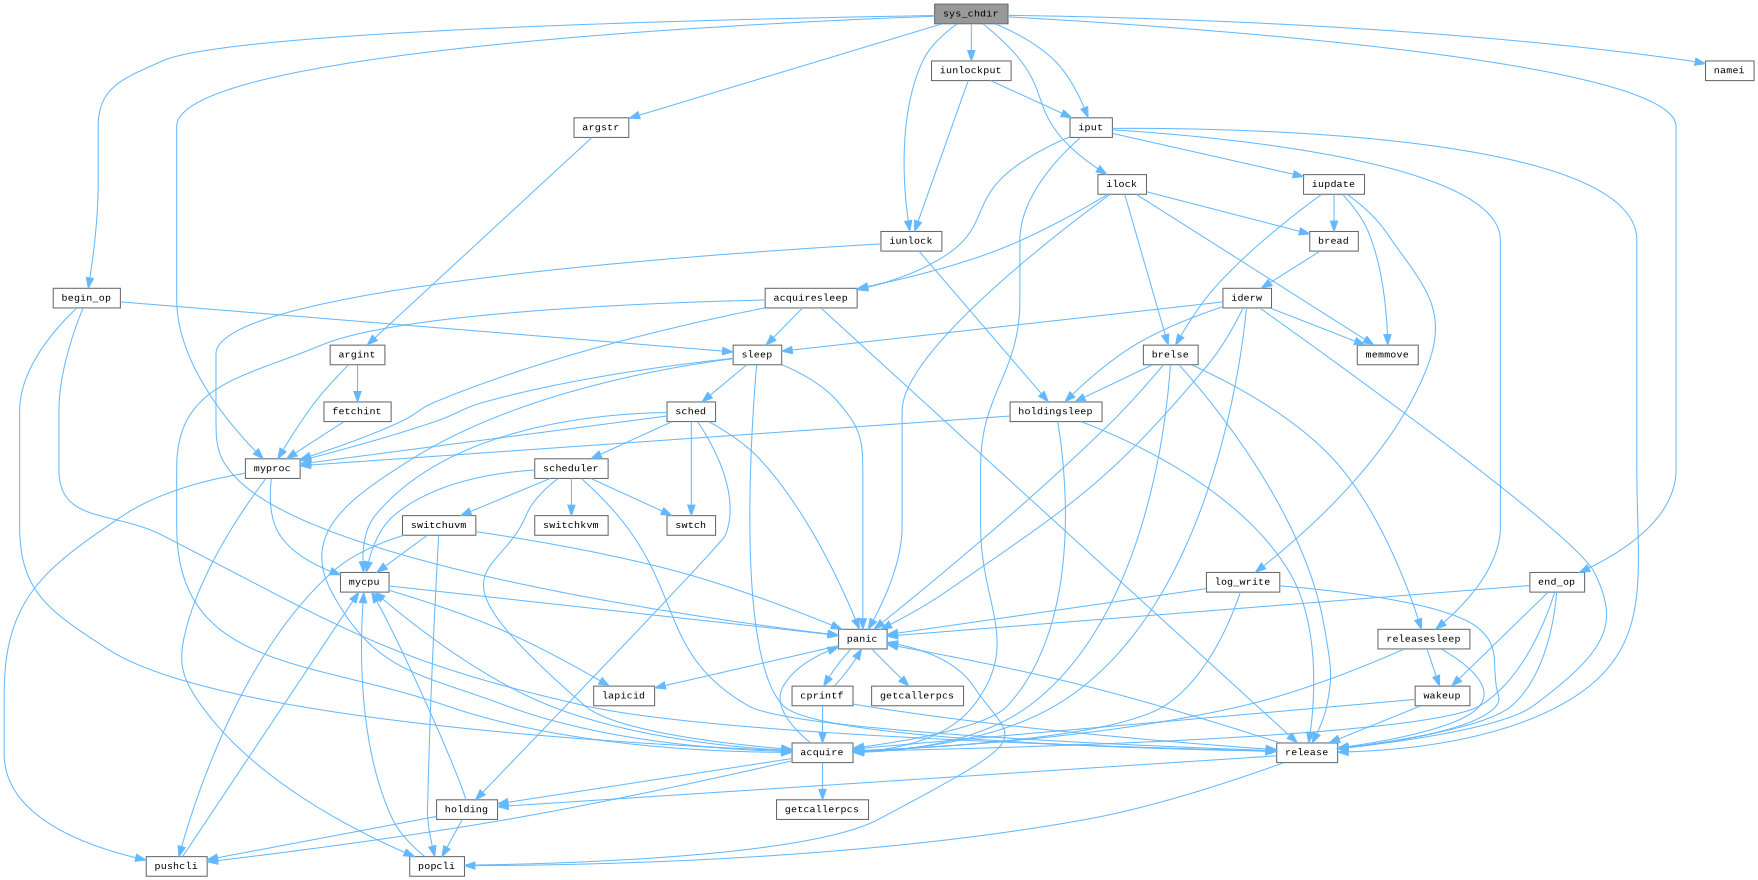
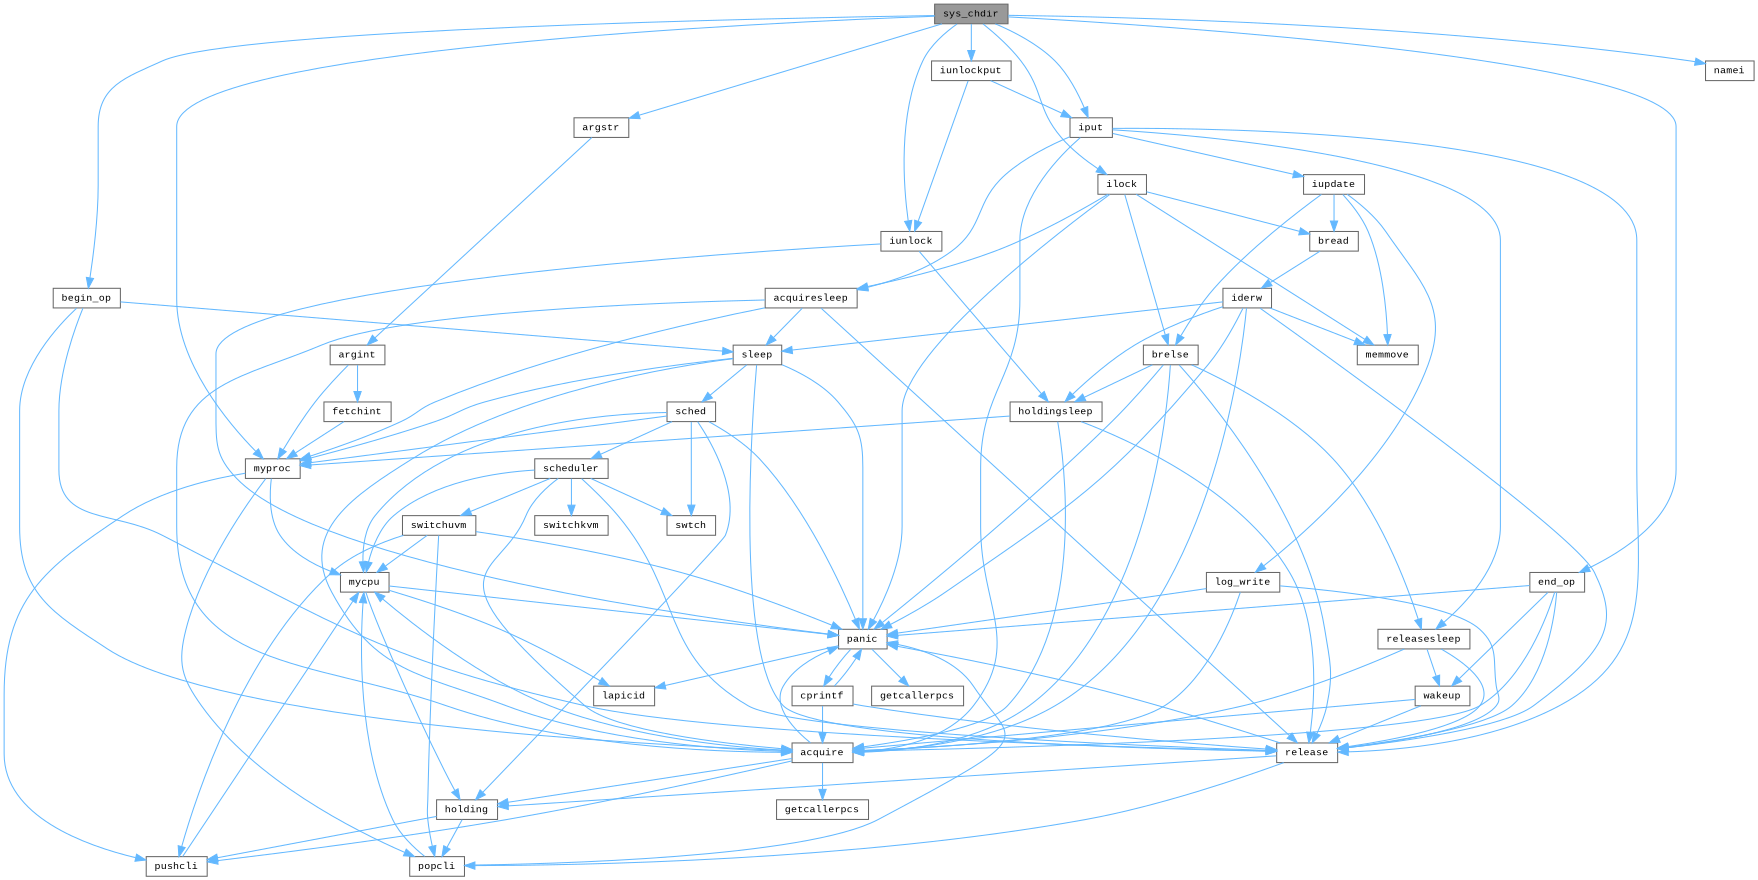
(420, 689) -> (403, 683)
